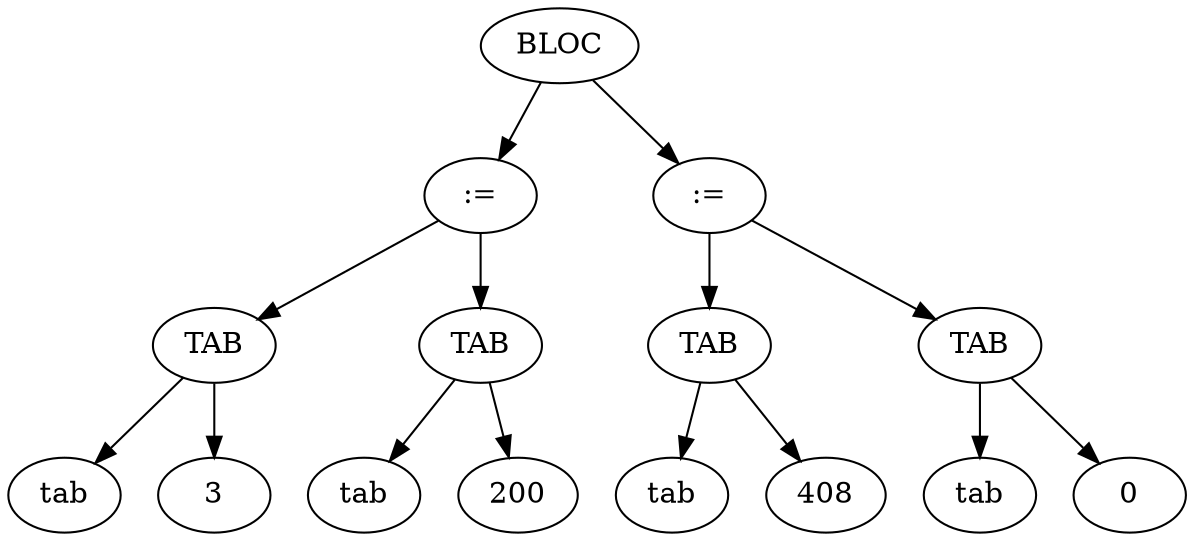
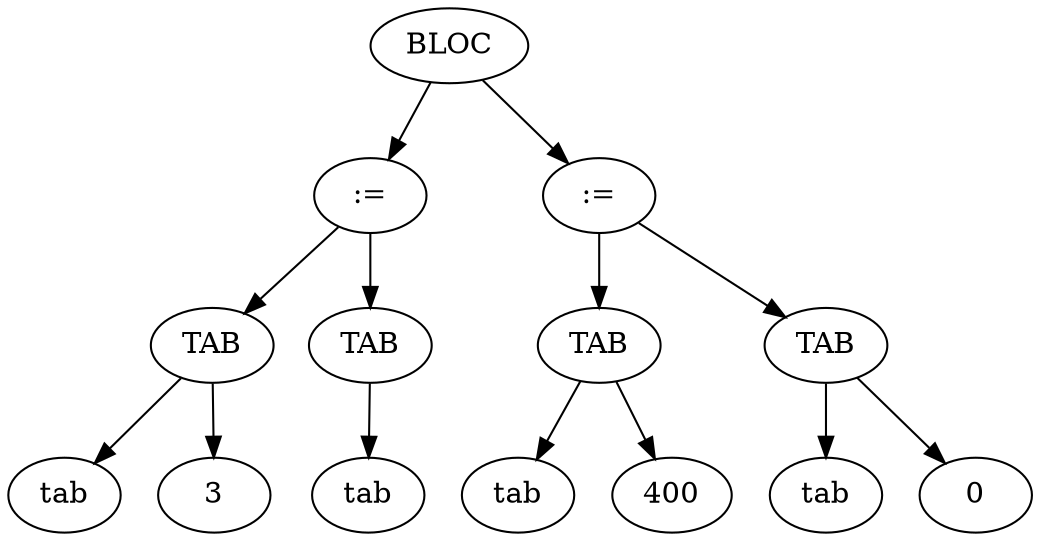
(518, 495) -> none
(826, 495) -> (672, 495)
